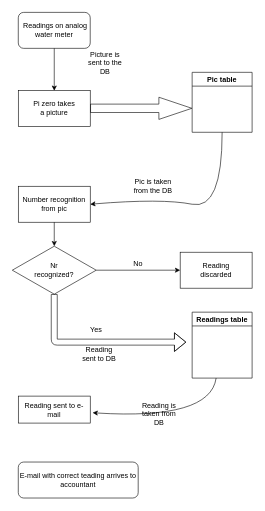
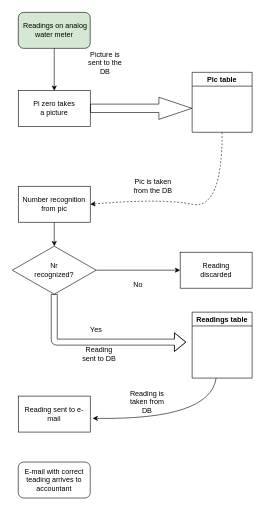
(54, 30) -> (54, 30)
(186, 203) -> (186, 203)
(138, 264) -> (138, 285)
(54, 410) -> (54, 414)
(159, 414) -> (147, 402)
(78, 480) -> (54, 480)
